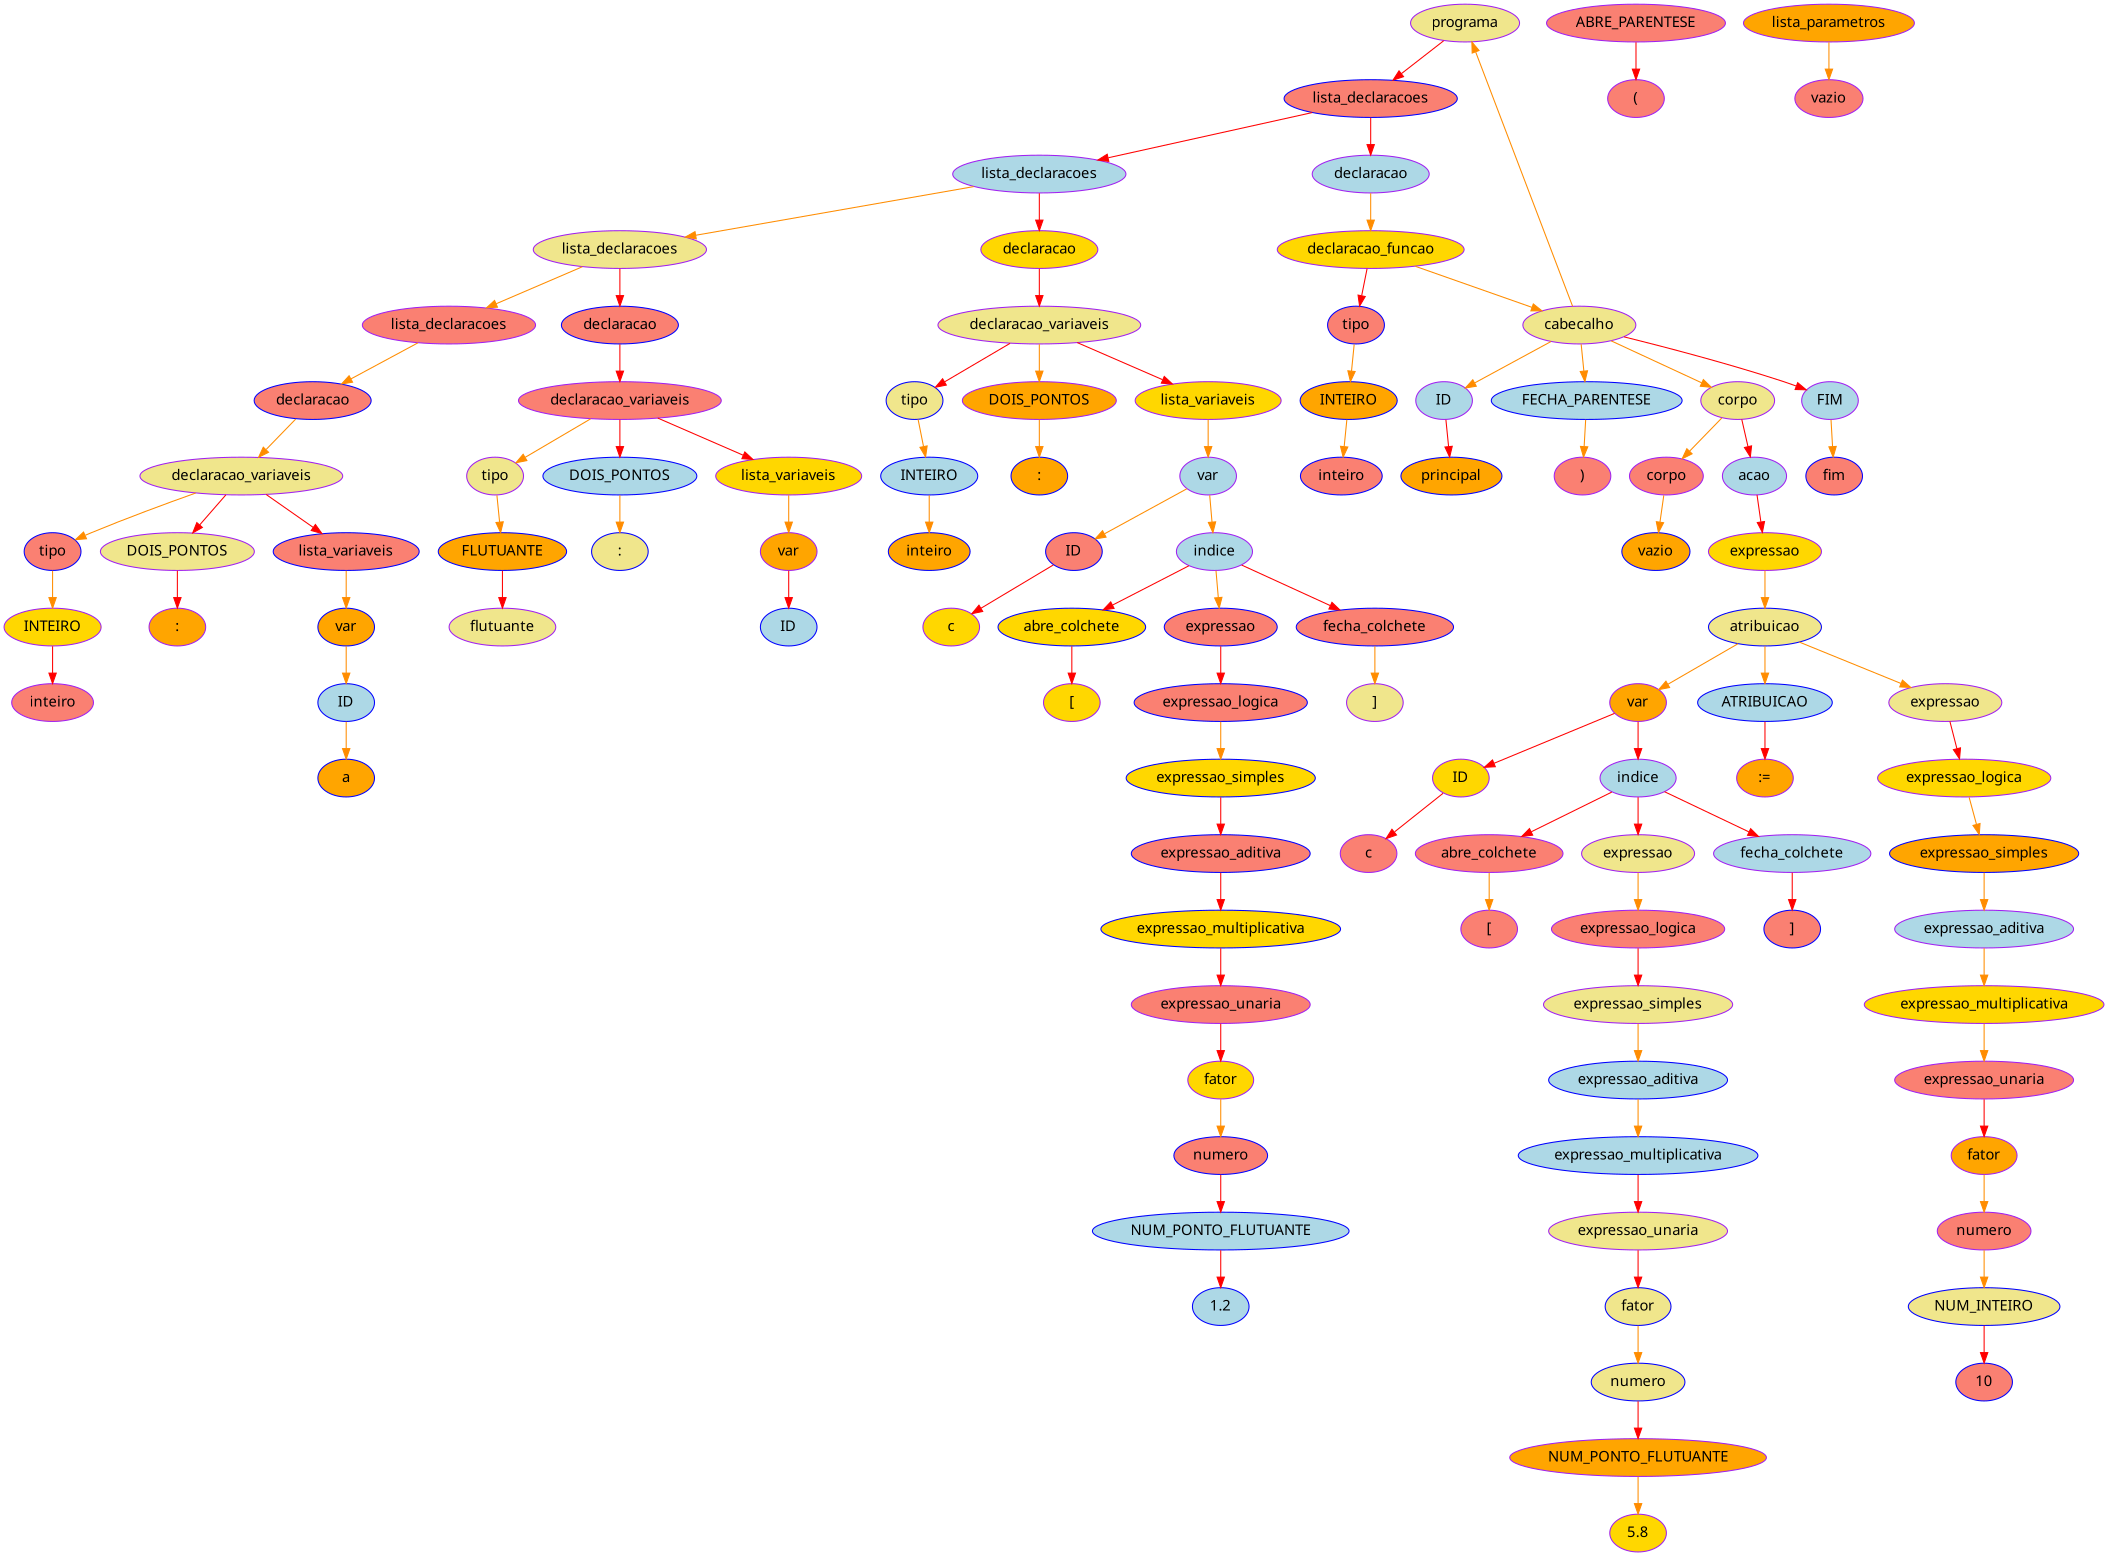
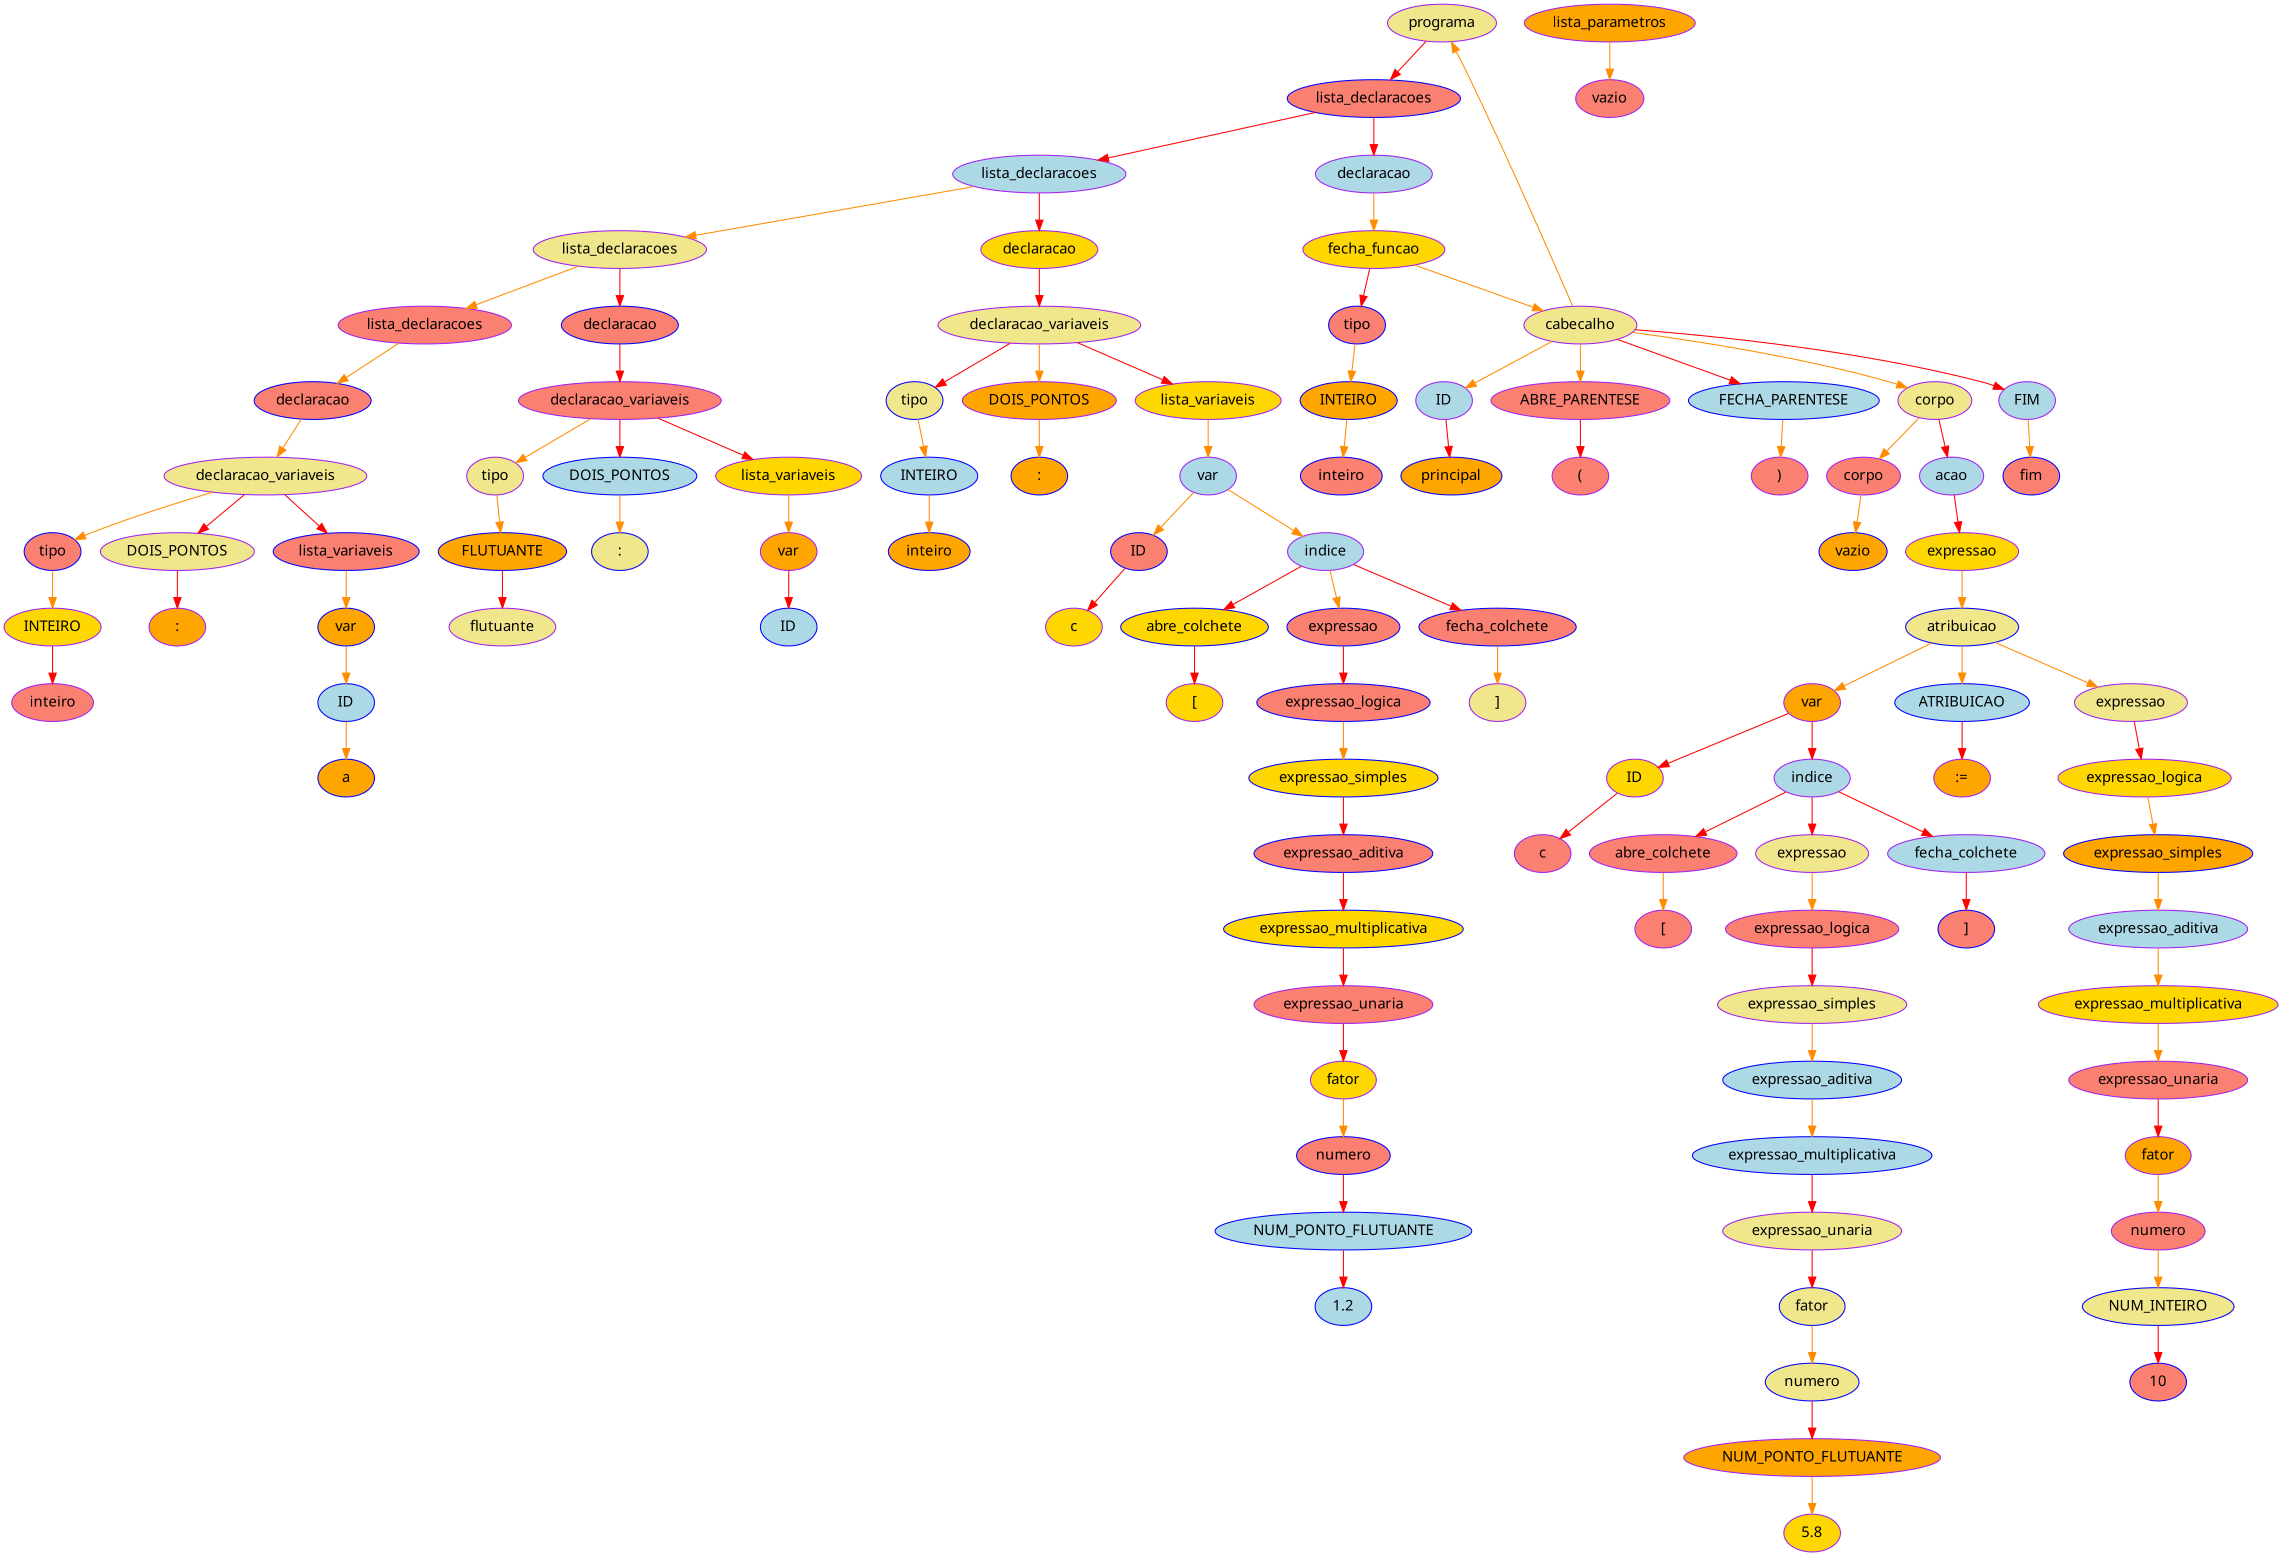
(1371, 250) -> (1374, 250)
none -> (1580, 358)
(1583, 358) -> (1674, 360)
